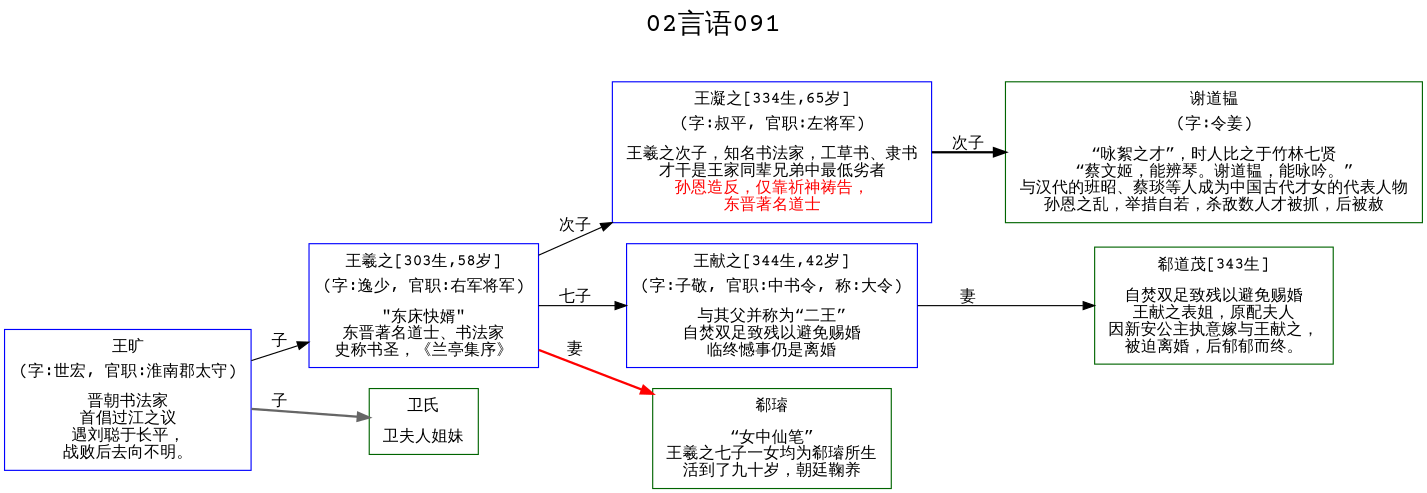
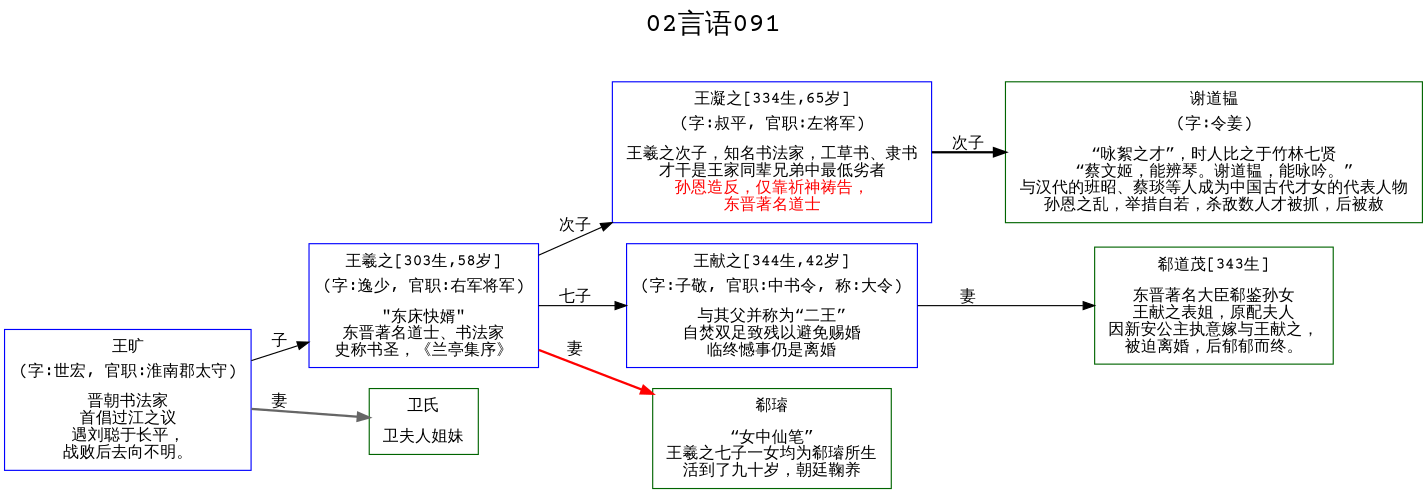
(1214, 295) -> (1214, 295)
(280, 402) -> (280, 402)
